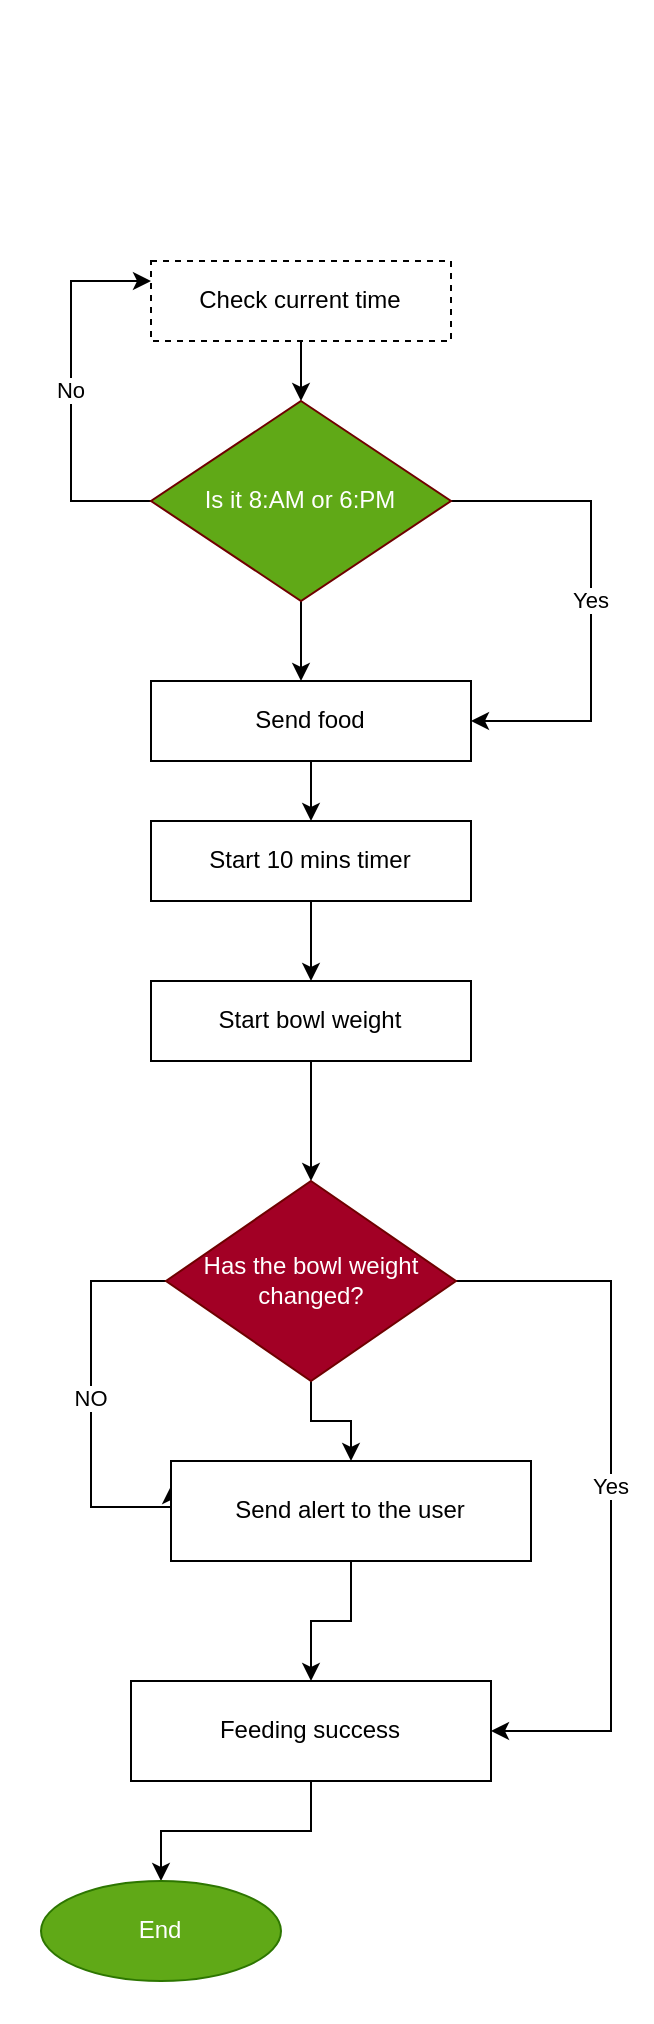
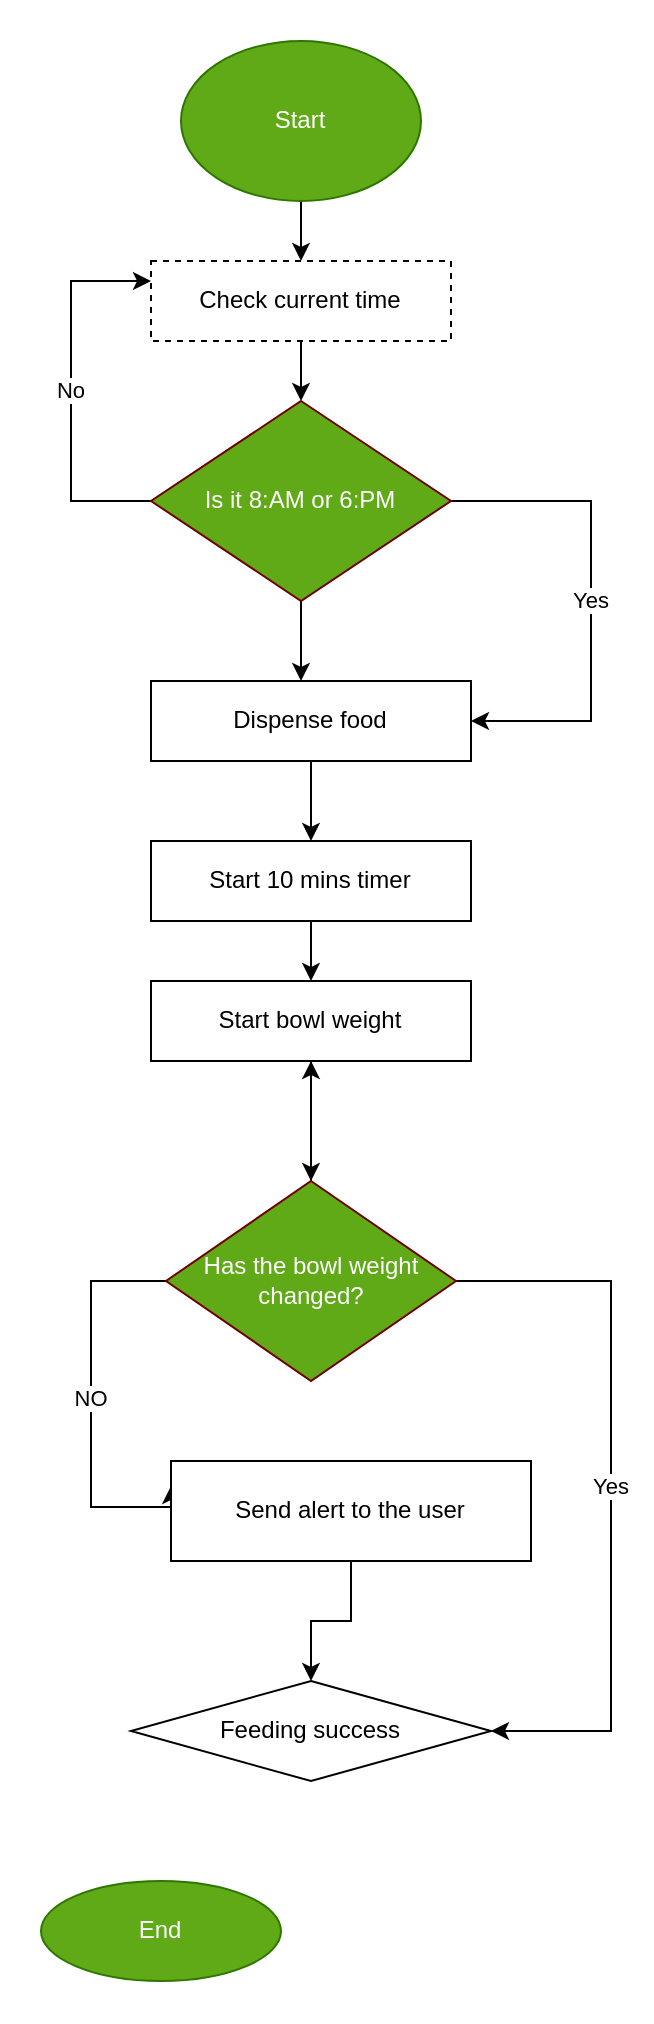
none -> (301, 121)
none -> (301, 238)
(311, 721) -> (311, 721)
(311, 861) -> (311, 881)
(311, 1281) -> (311, 1281)
(324, 1421) -> (311, 1181)
(311, 1731) -> (311, 1731)
(243, 1831) -> none
